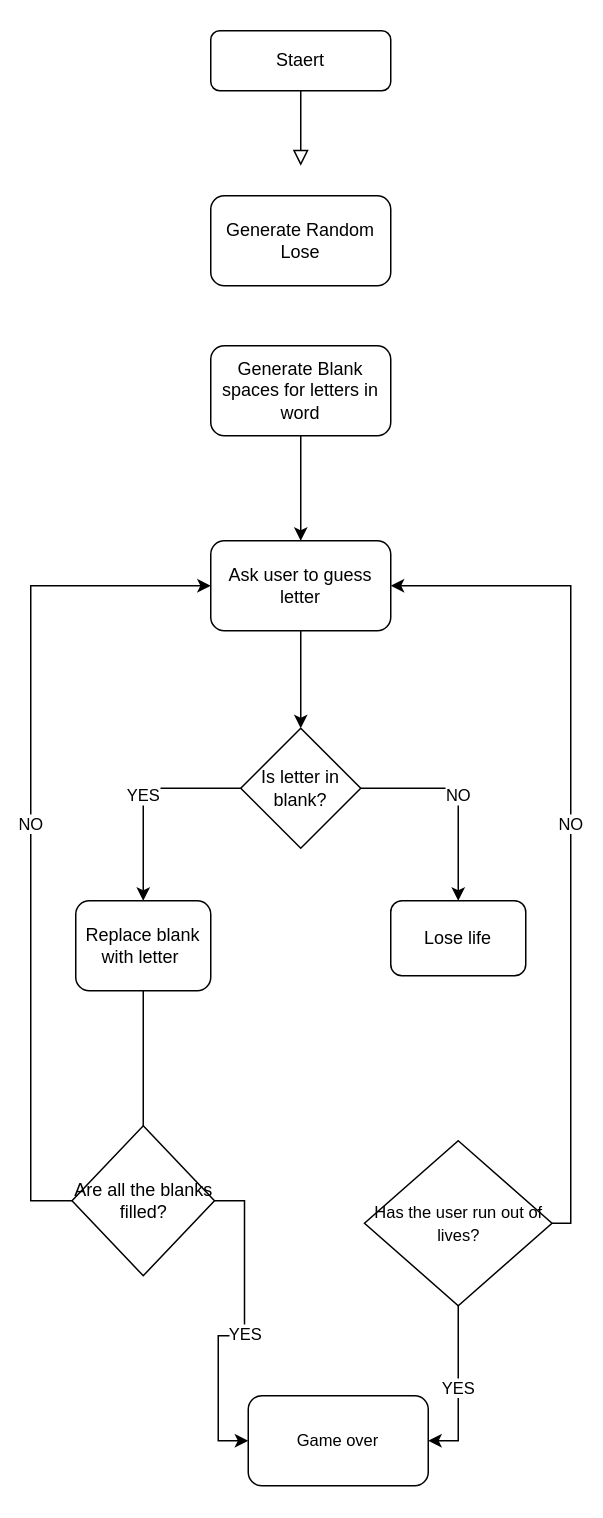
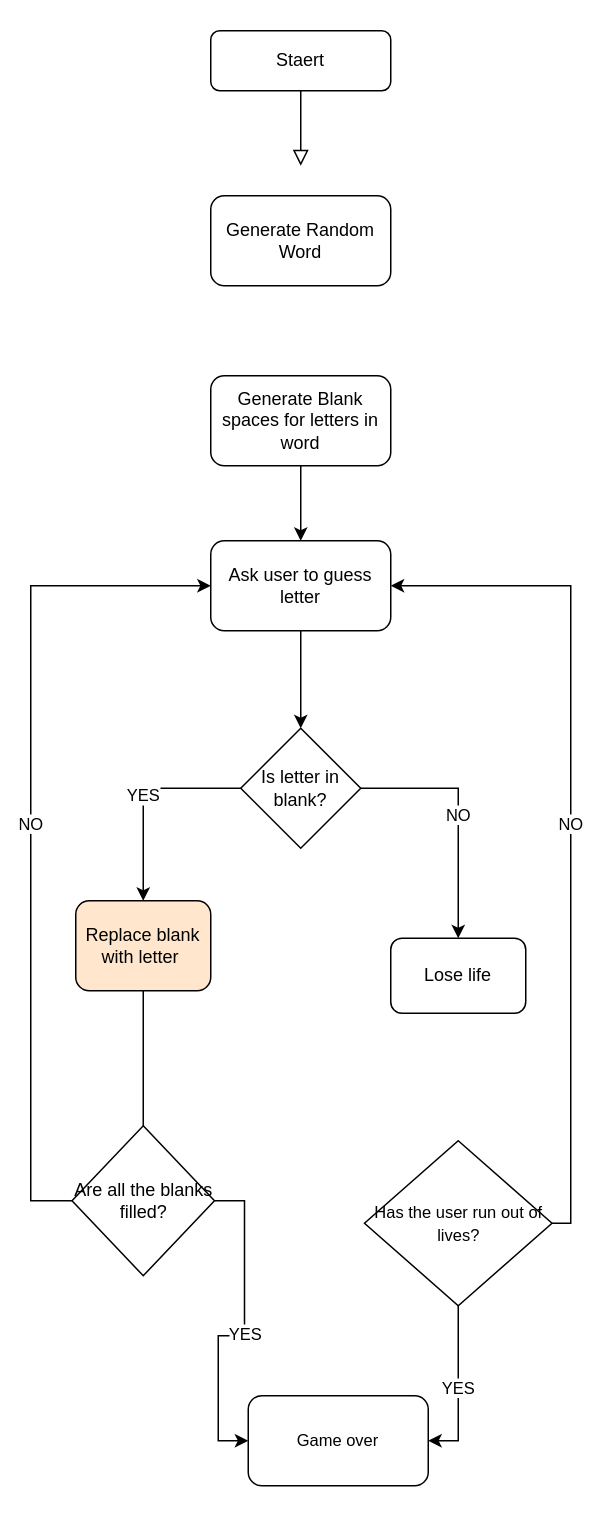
(301, 241) -> (301, 241)
(301, 391) -> (301, 421)
(458, 938) -> (458, 976)
(143, 946) -> (143, 946)
